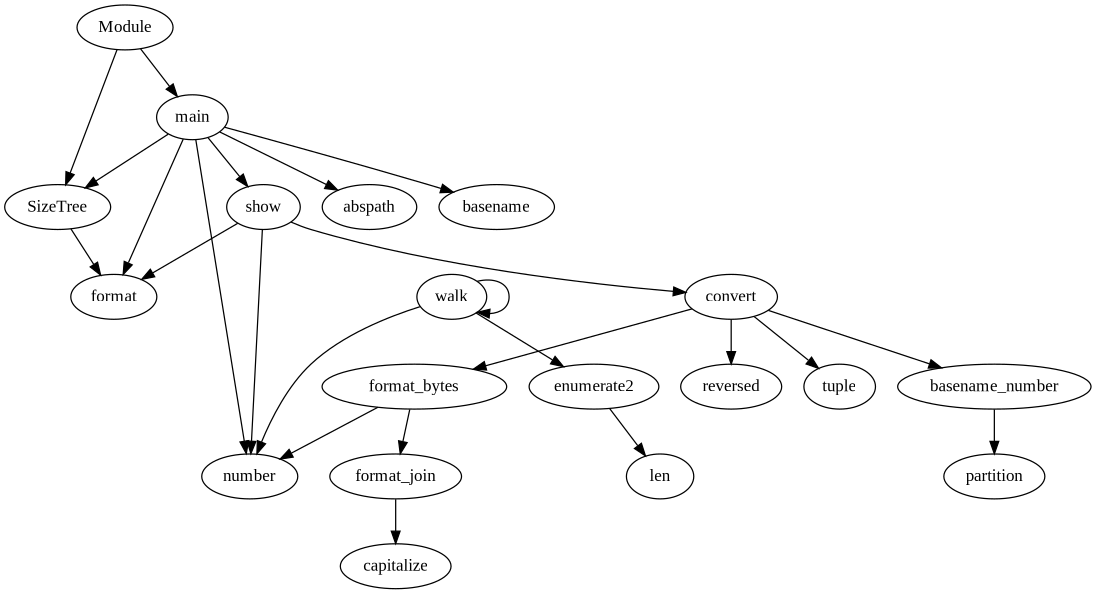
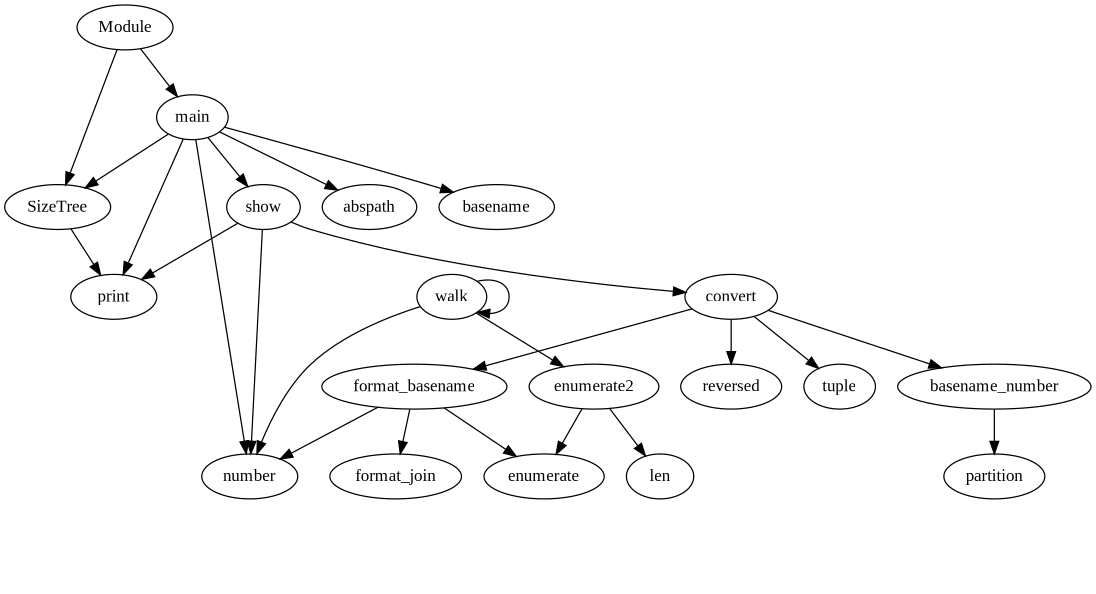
(114, 297) -> (114, 297)
(414, 387) -> (414, 387)
none -> (544, 476)
(396, 566) -> none
